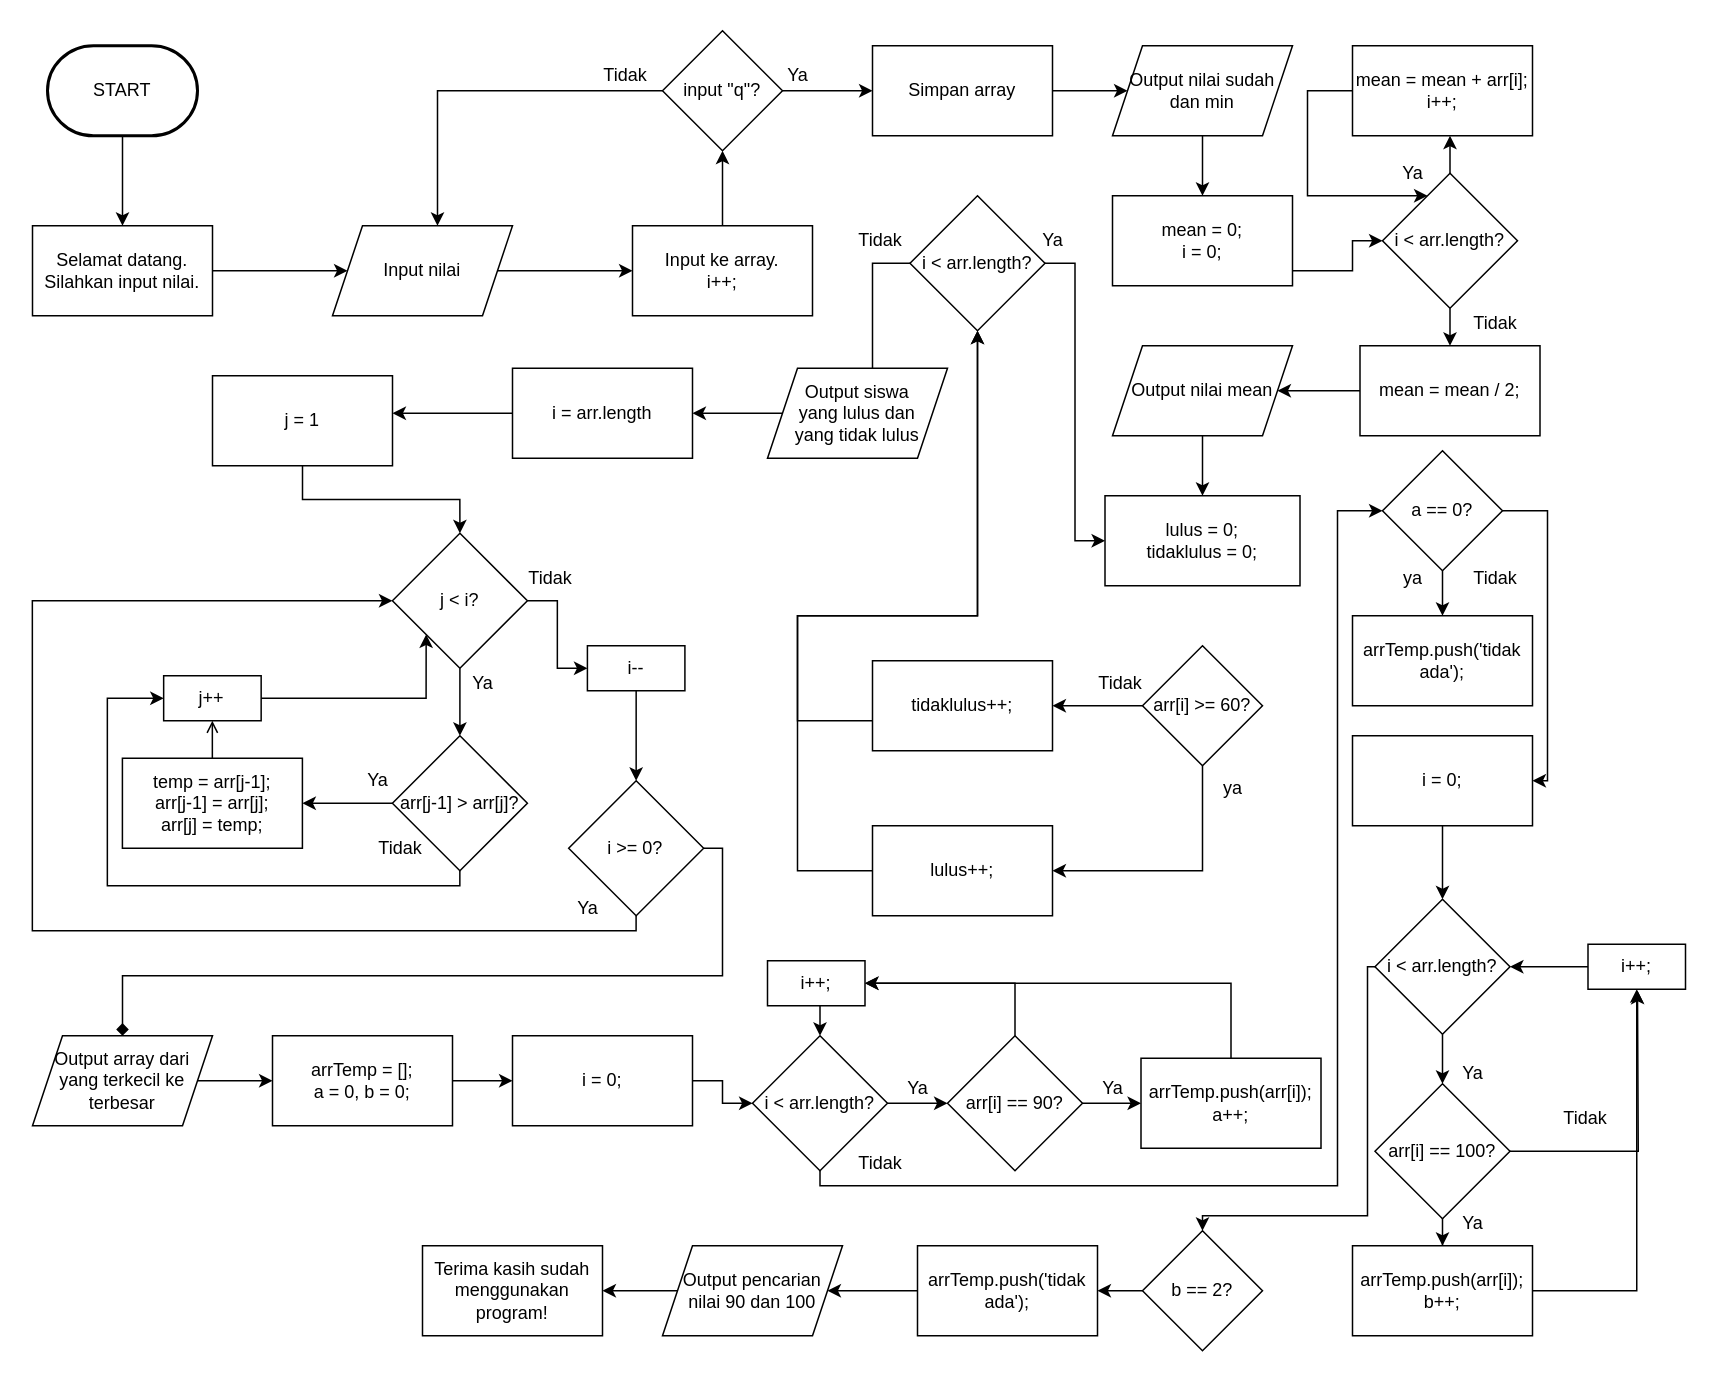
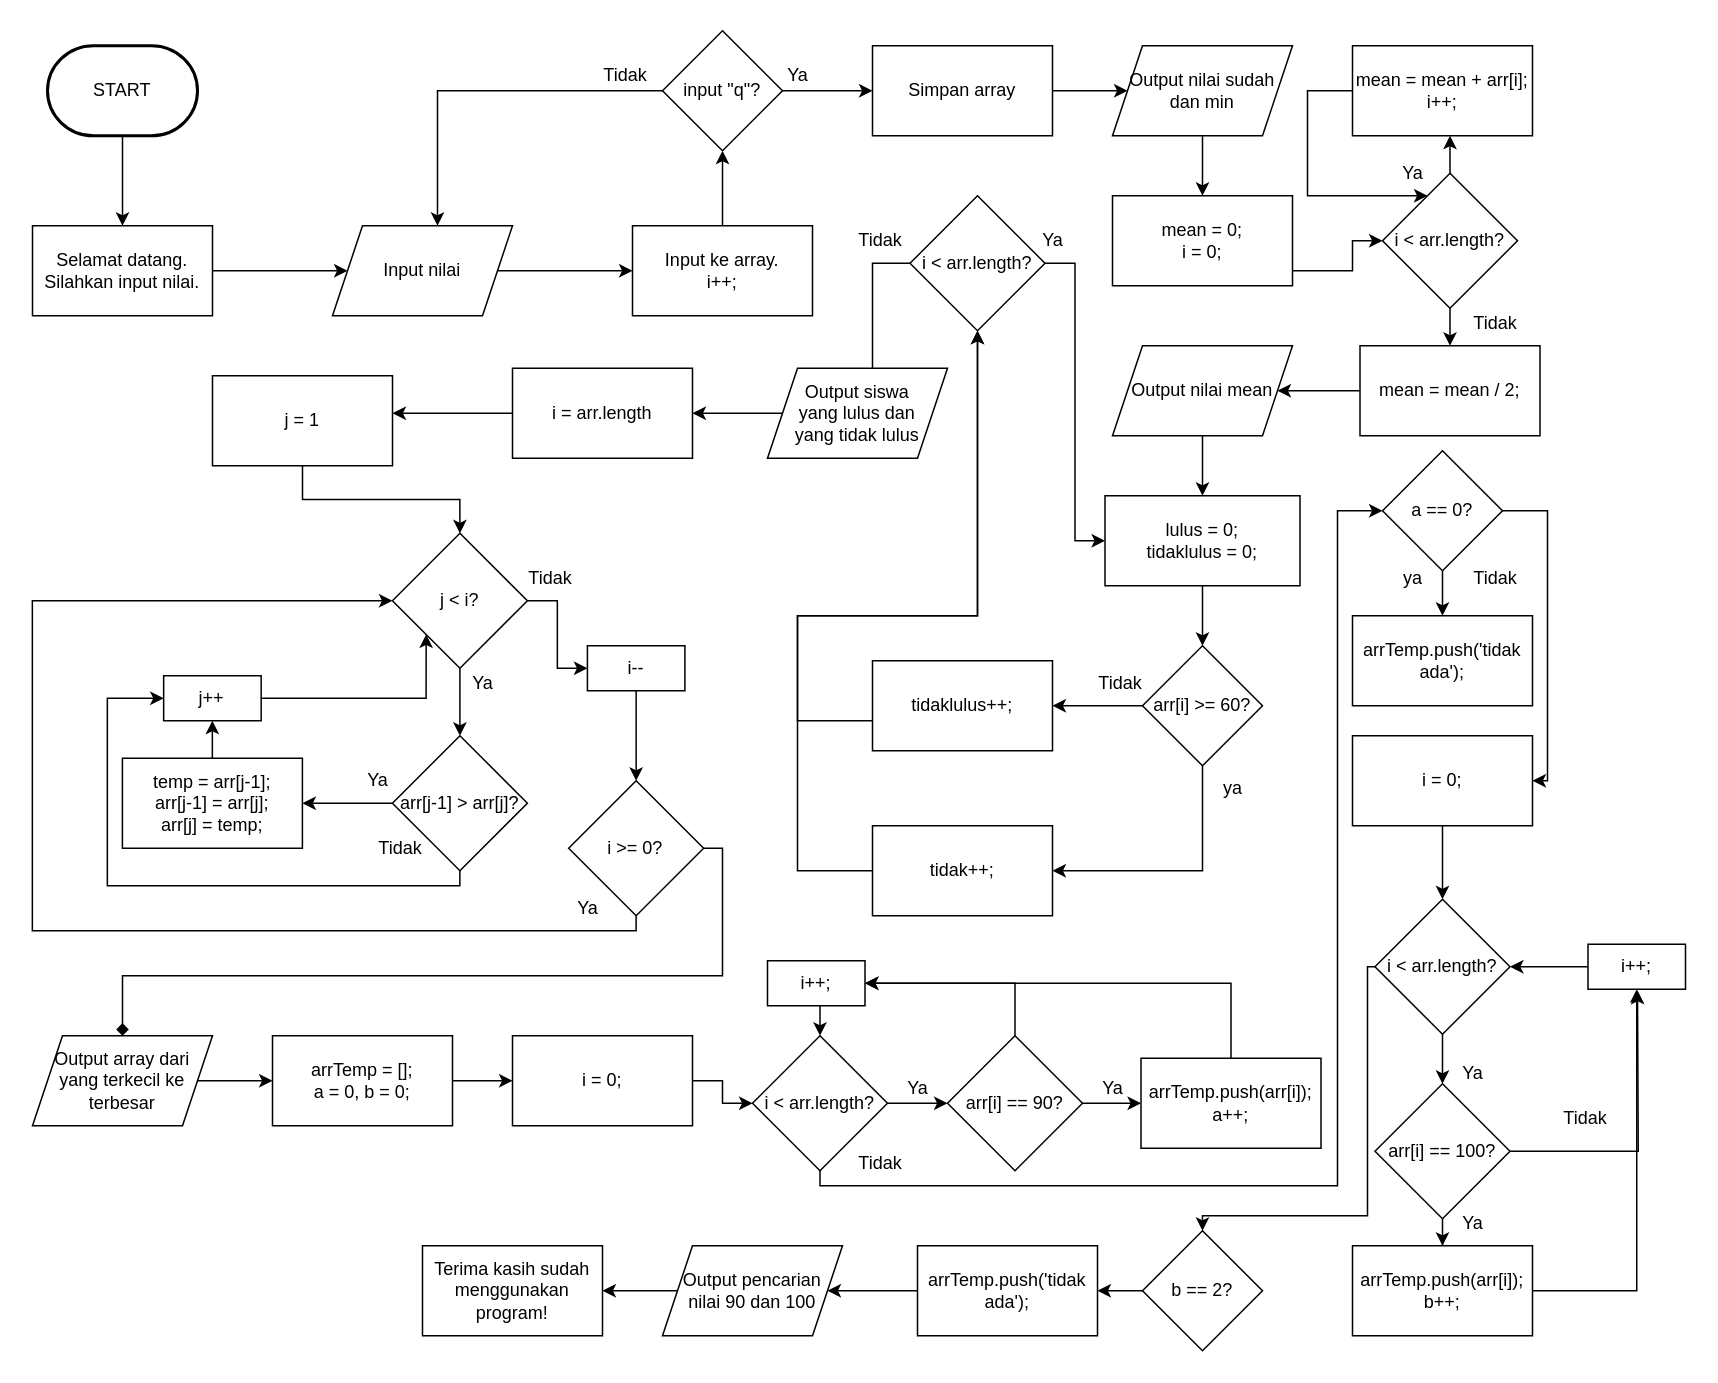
none -> (1202, 611)
(212, 729) -> (212, 732)
(962, 871) -> (962, 871)
